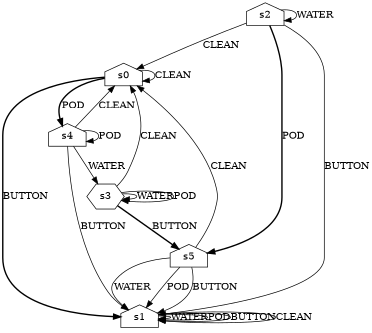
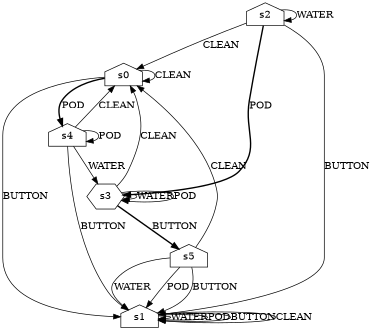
(282, 157) -> (249, 155)
(3, 201) -> (3, 201)
